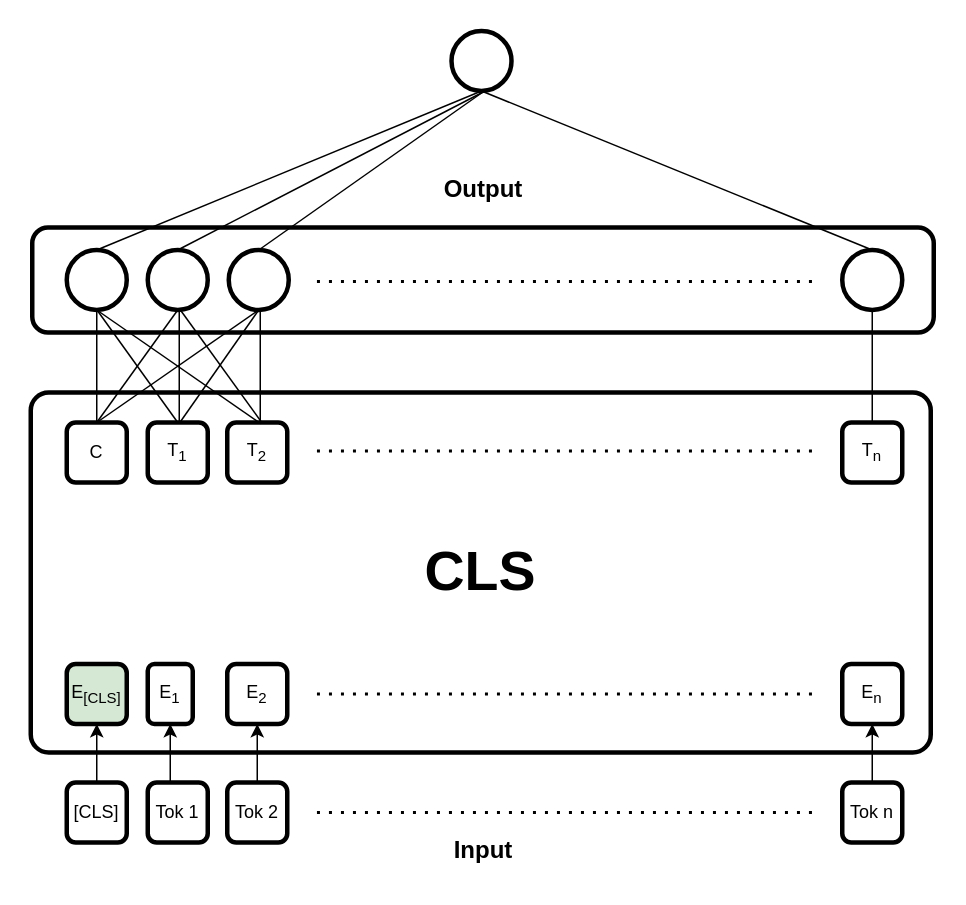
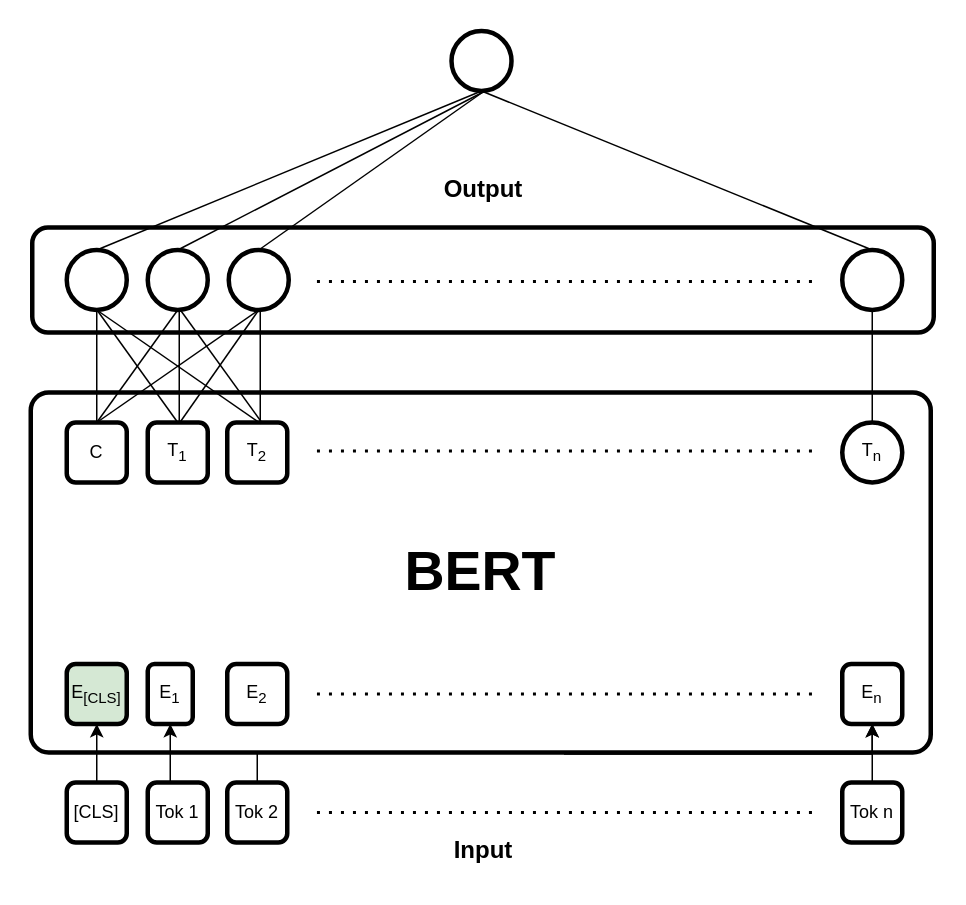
(872, 452) -> (872, 452)
(481, 572) -> (481, 572)
(257, 742) -> (715, 754)
